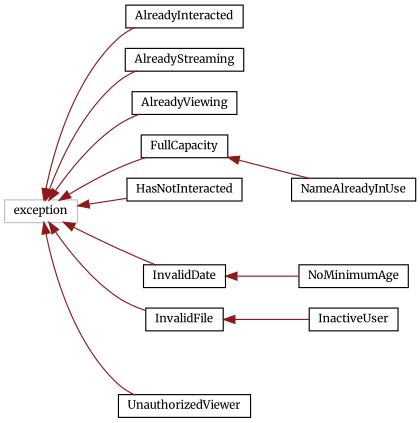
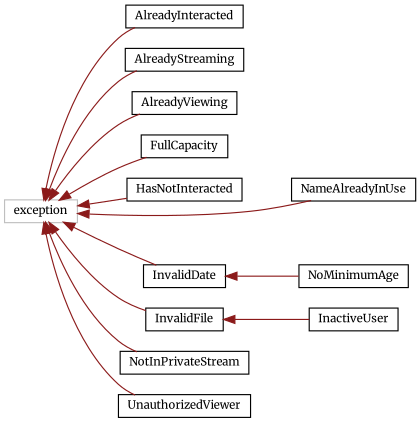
(275, 169) -> (201, 215)
none -> (184, 363)
